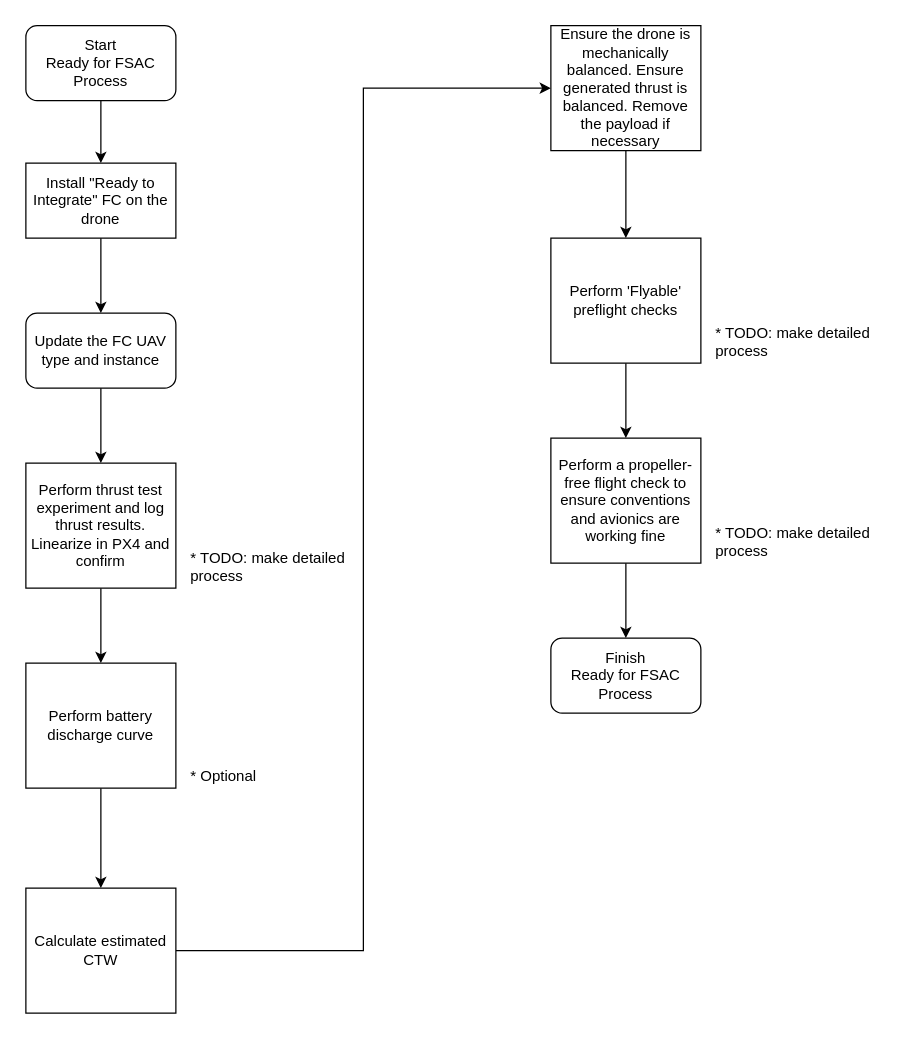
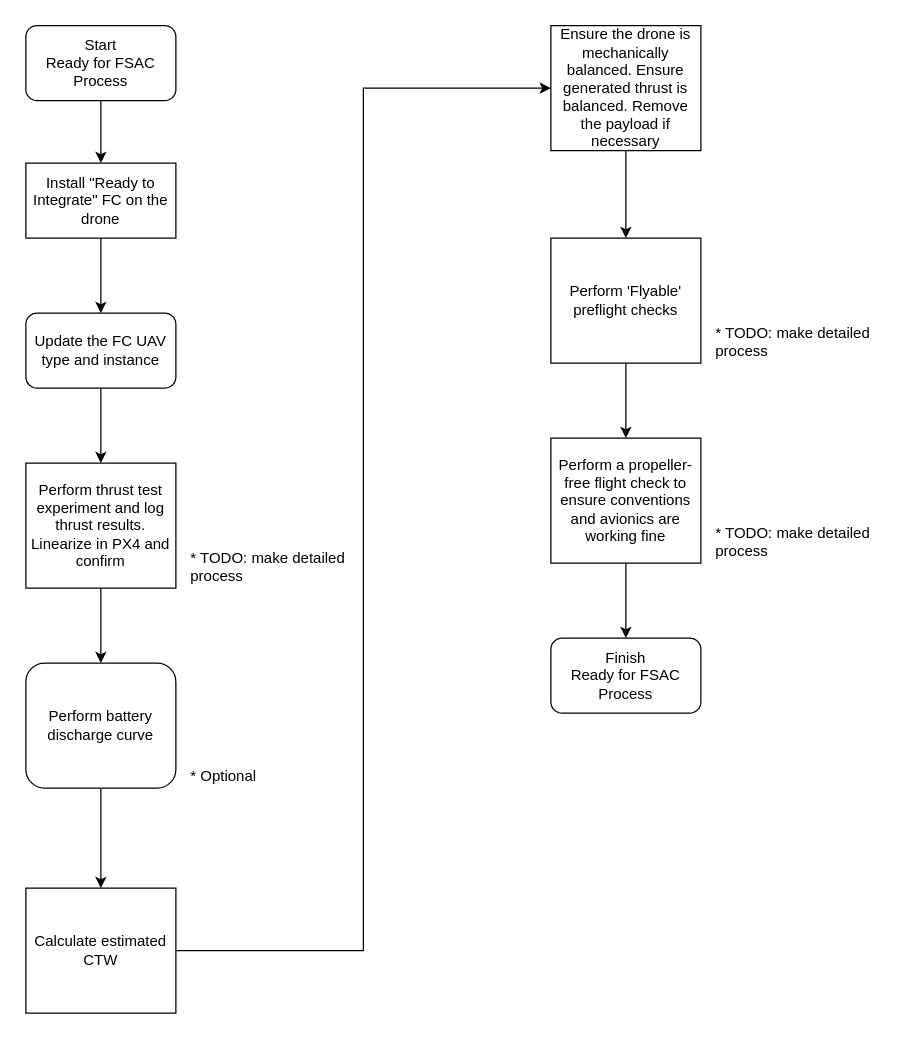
(101, 726) -> (101, 726)
